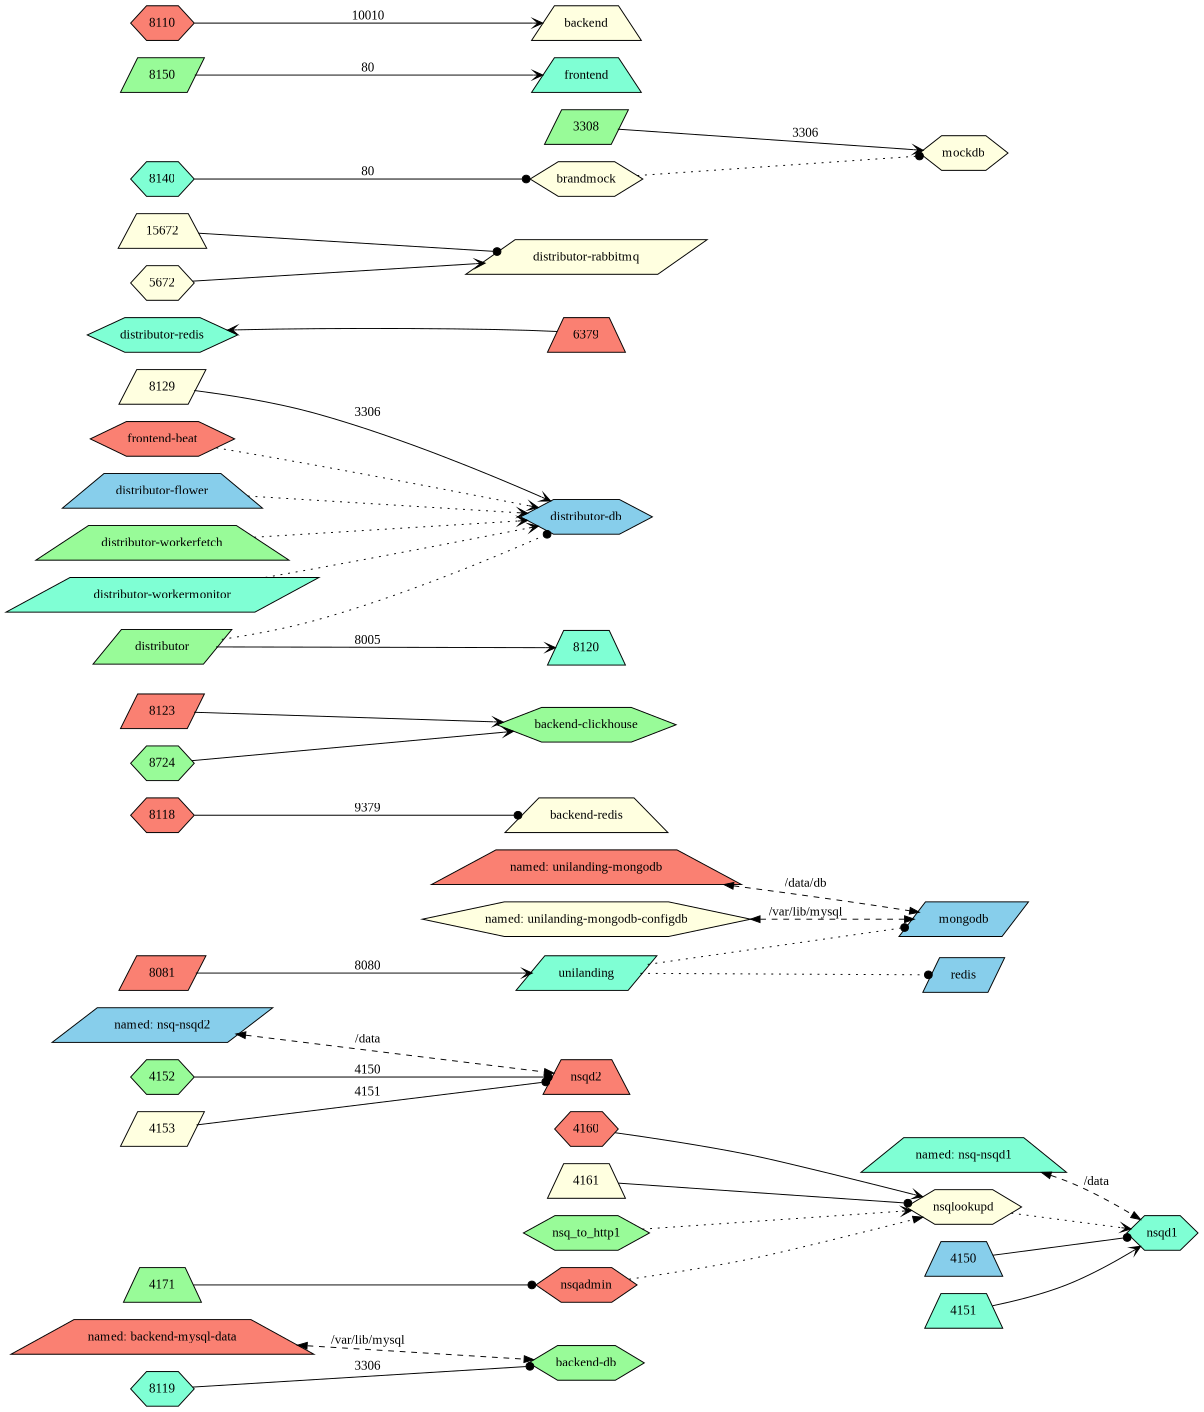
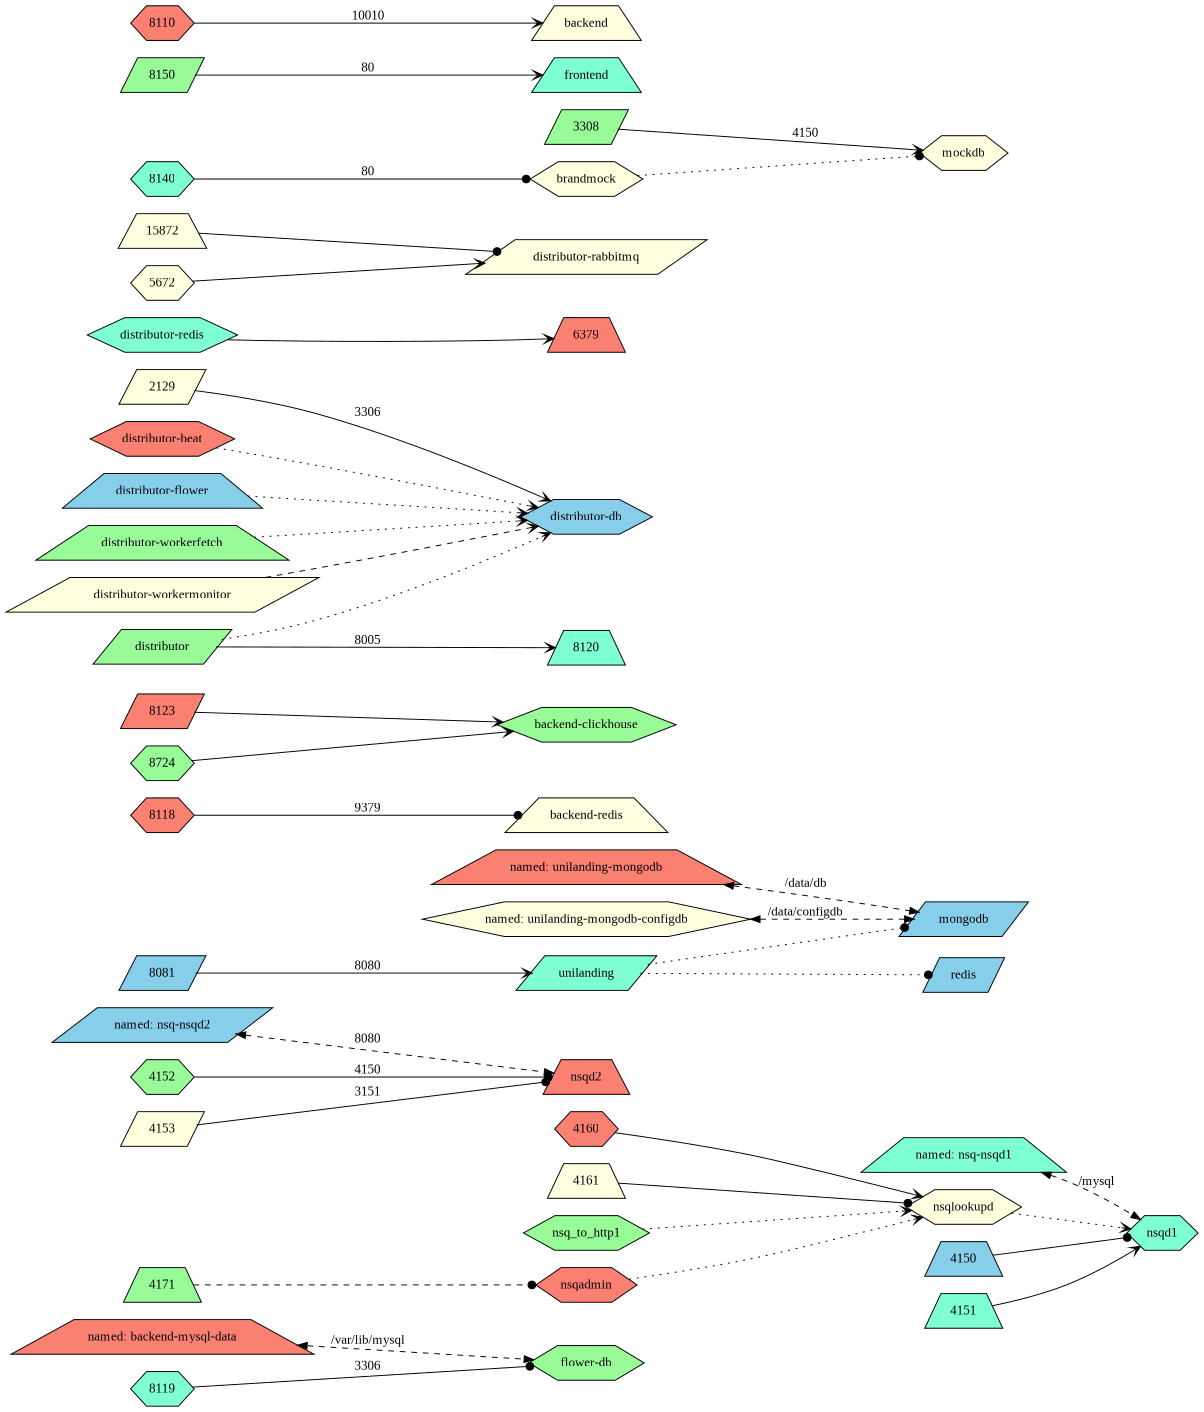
(806, 133) -> (806, 133)
(162, 231) -> (162, 231)
(397, 329) -> (386, 341)
(162, 387) -> (162, 387)
(162, 439) -> (162, 439)
(397, 553) -> (397, 553)
(162, 595) -> (162, 595)
(386, 598) -> (386, 598)
(806, 912) -> (806, 912)
(162, 973) -> (162, 973)
(368, 1039) -> (368, 1039)
(368, 1092) -> (368, 1092)
(1097, 1181) -> (1097, 1181)
(772, 1254) -> (772, 1254)
(361, 1285) -> (361, 1285)
(586, 1363) -> (586, 1363)
